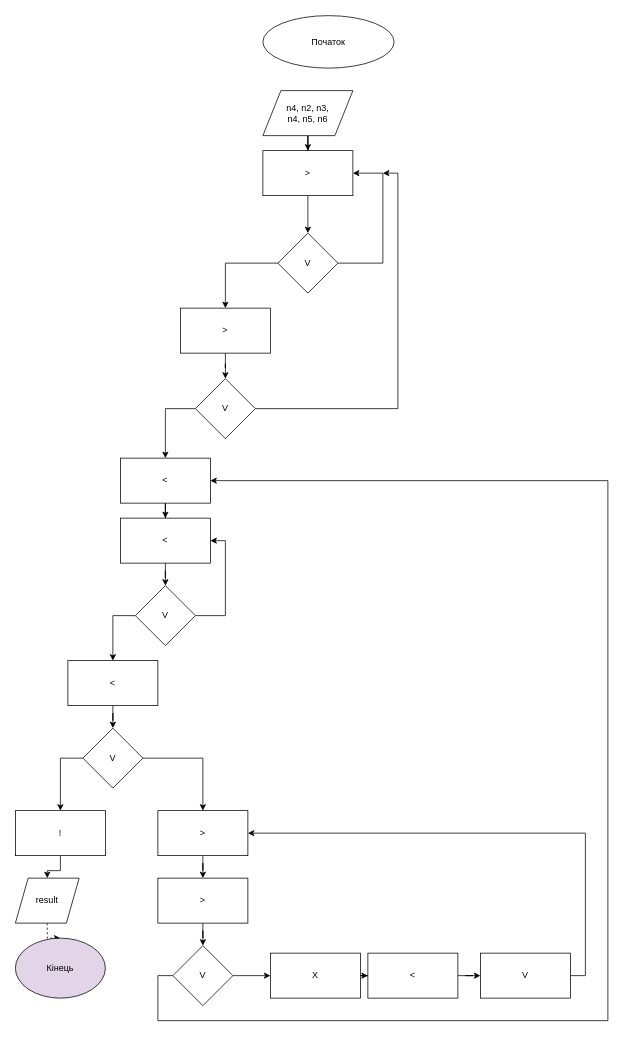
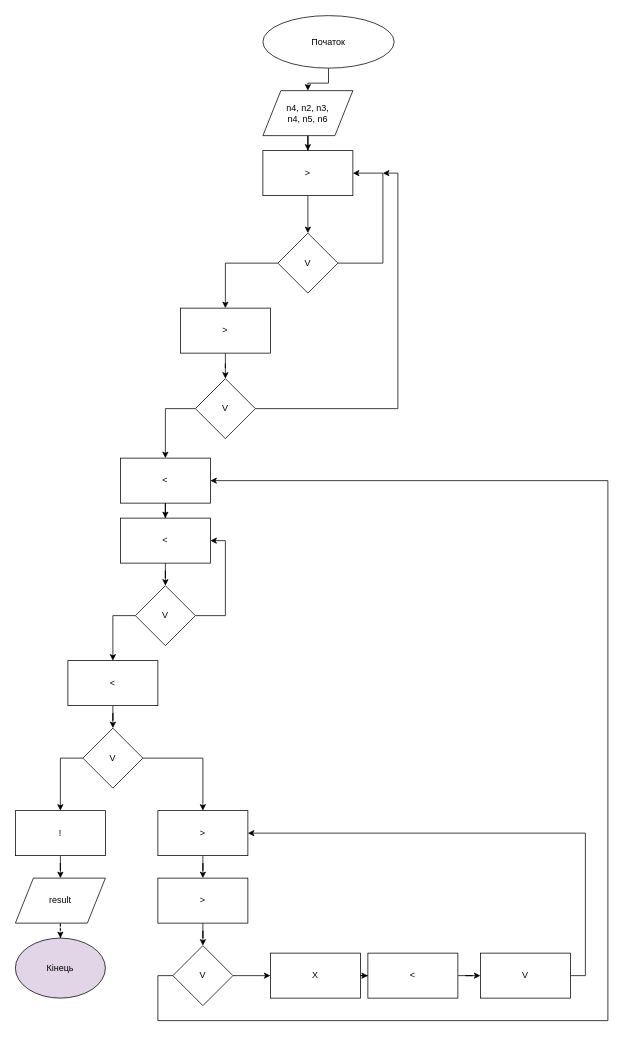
none -> (329, 76)
(47, 900) -> (60, 900)
